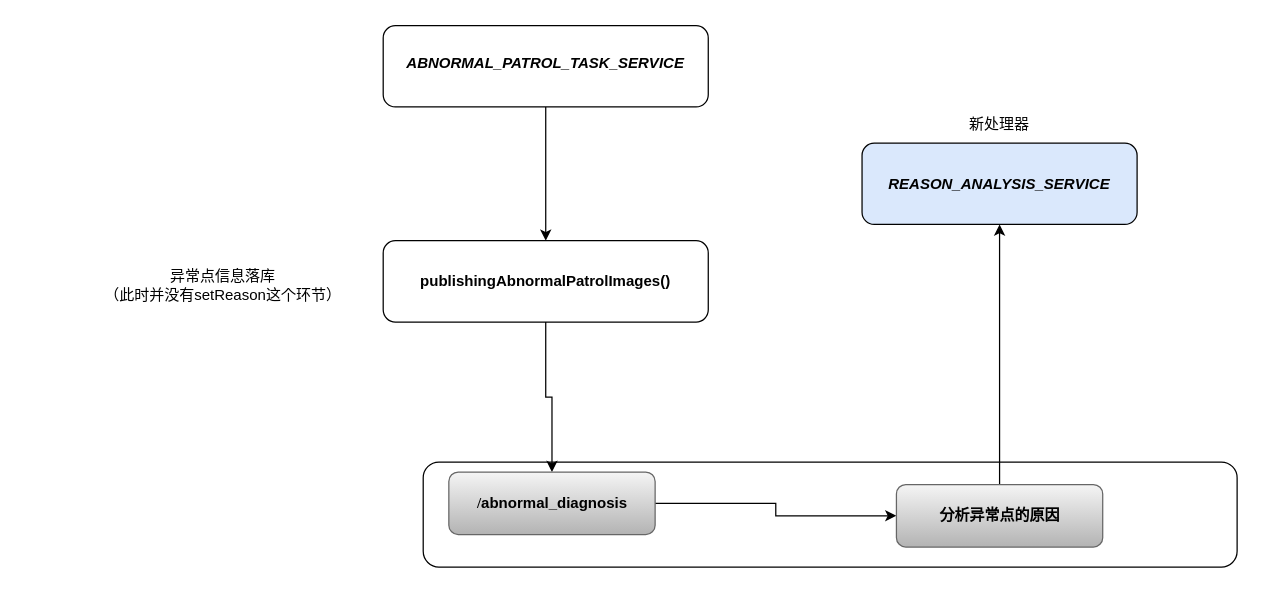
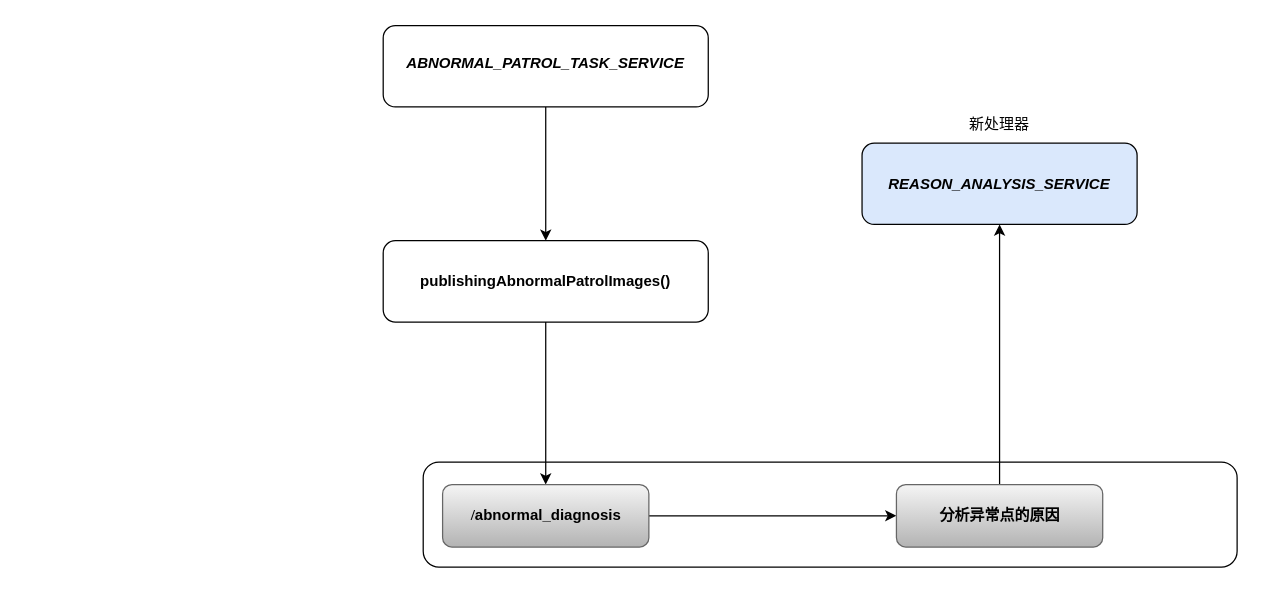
(223, 286) -> none
(552, 503) -> (546, 516)
